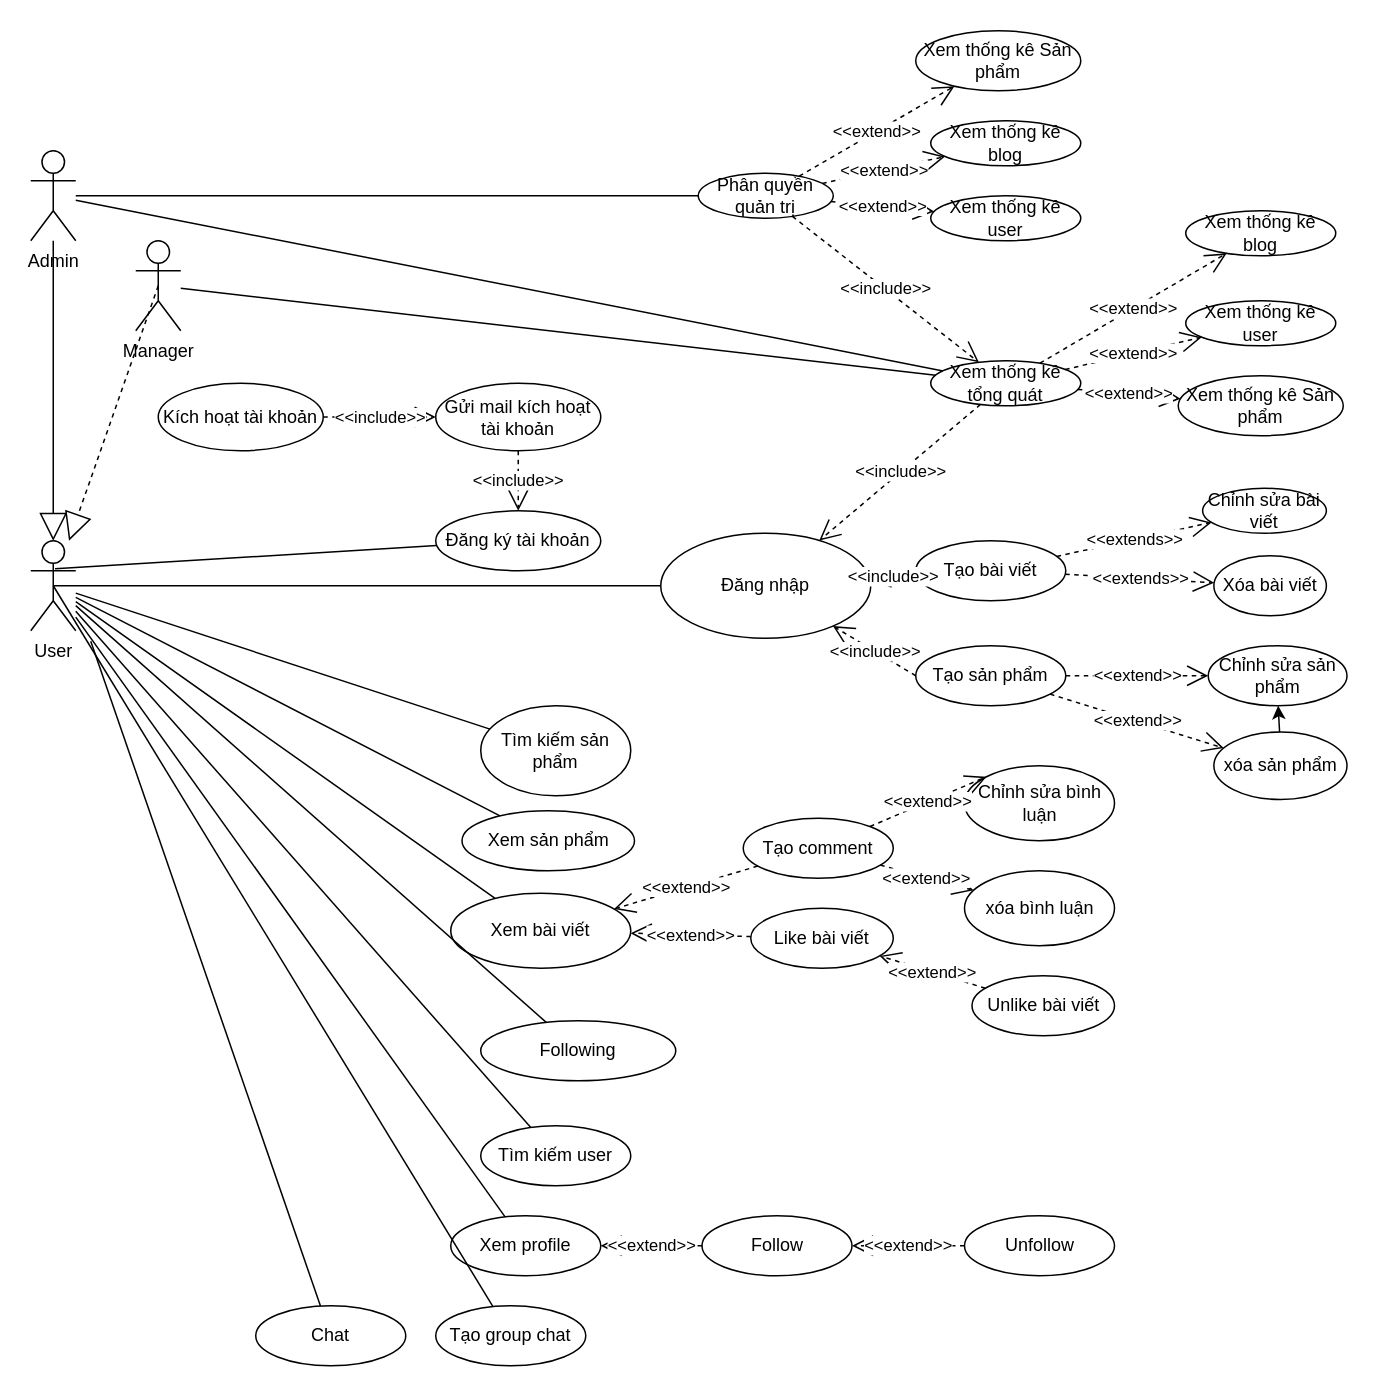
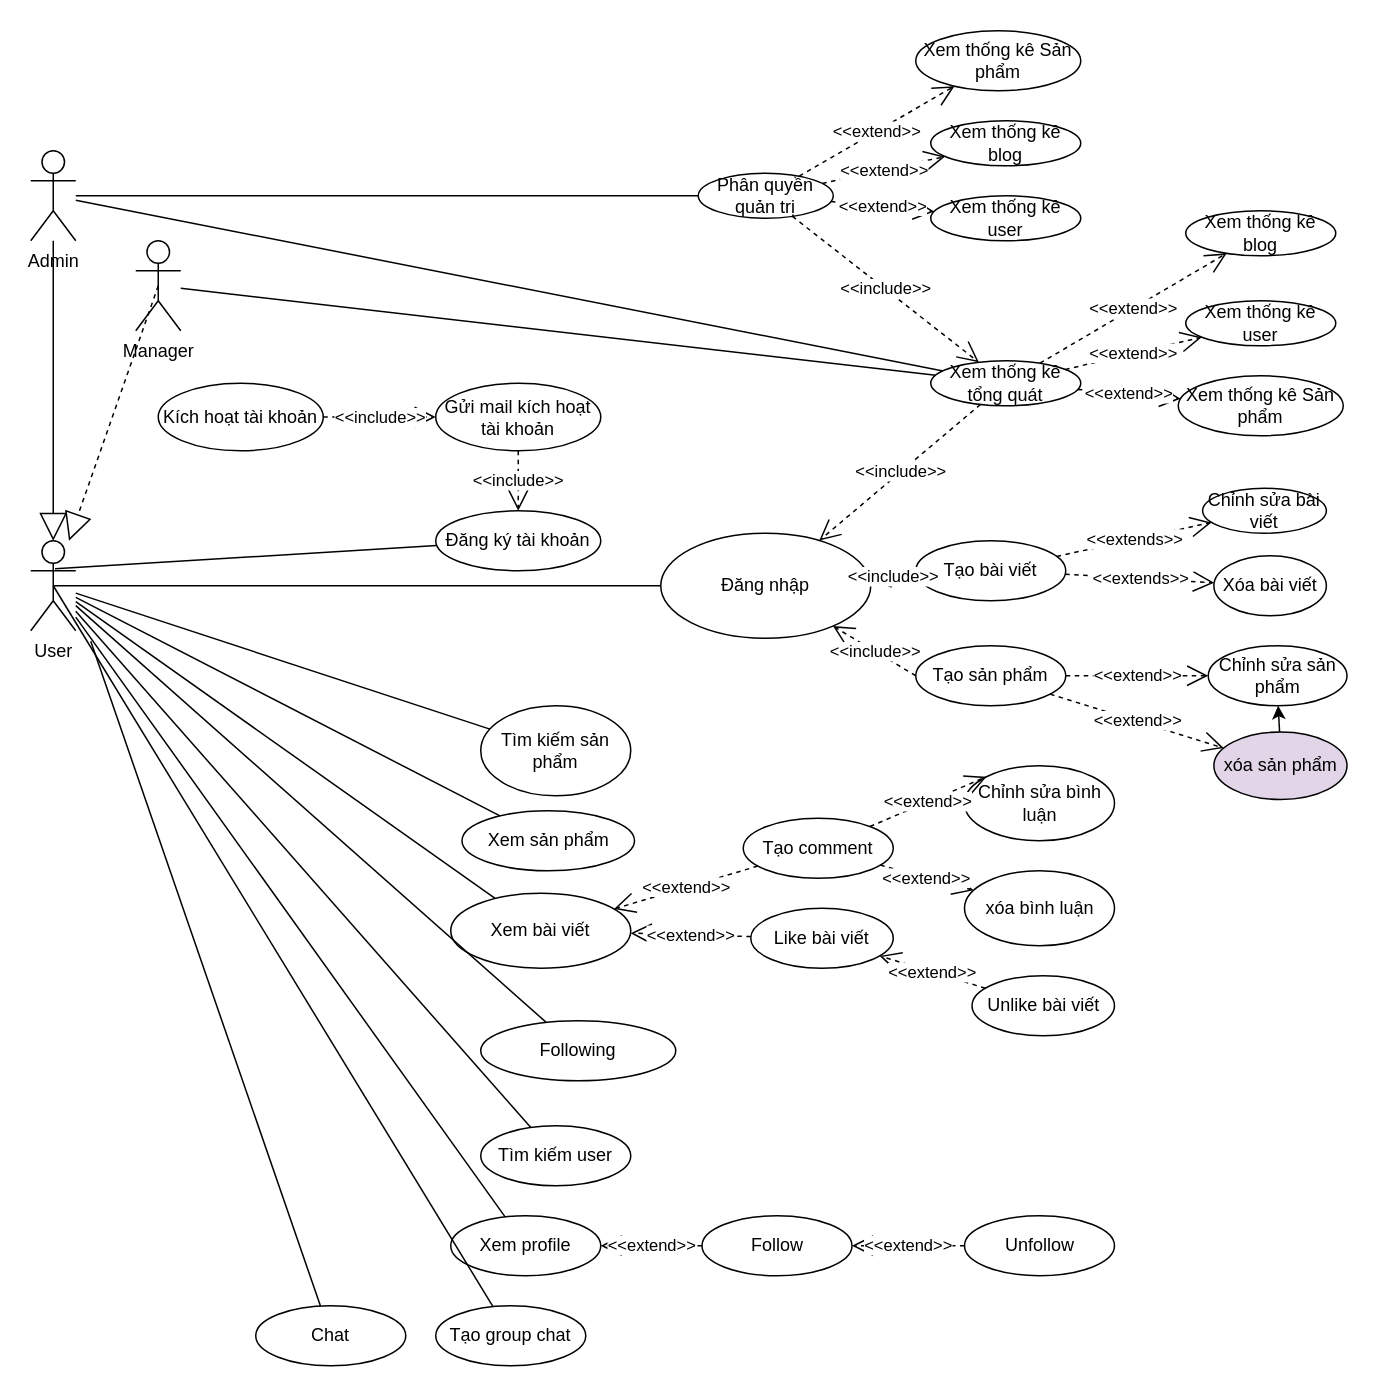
(1280, 766) -> (1280, 766)
